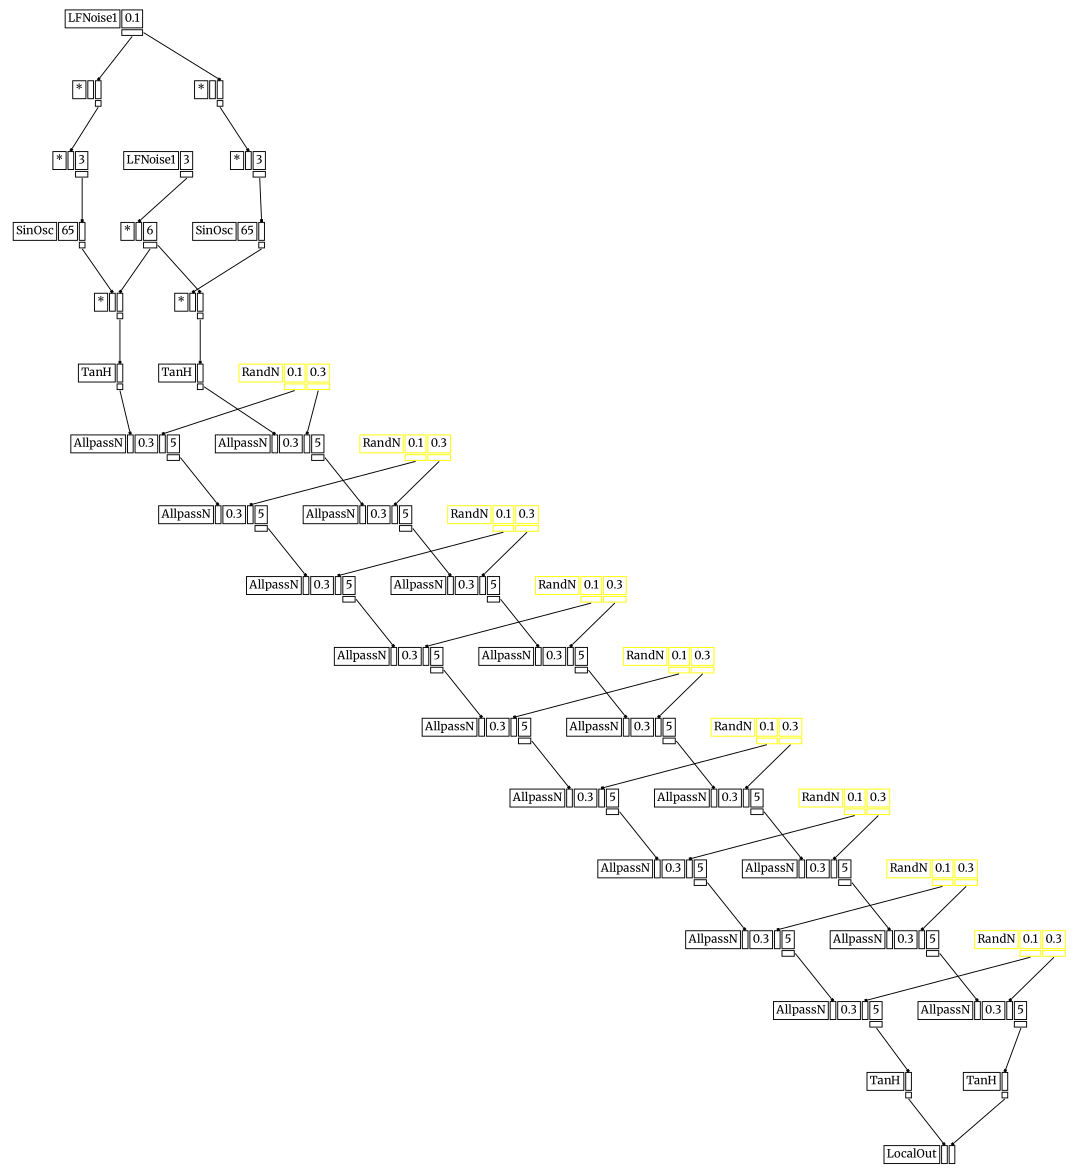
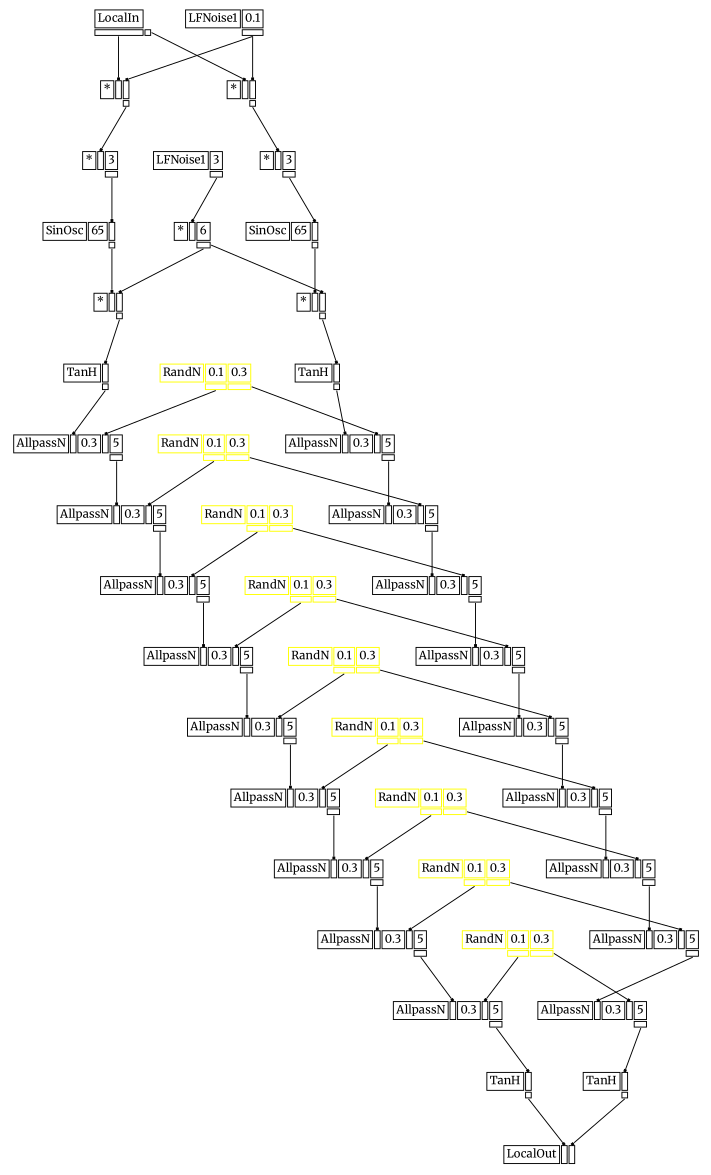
none -> (122, 22)
